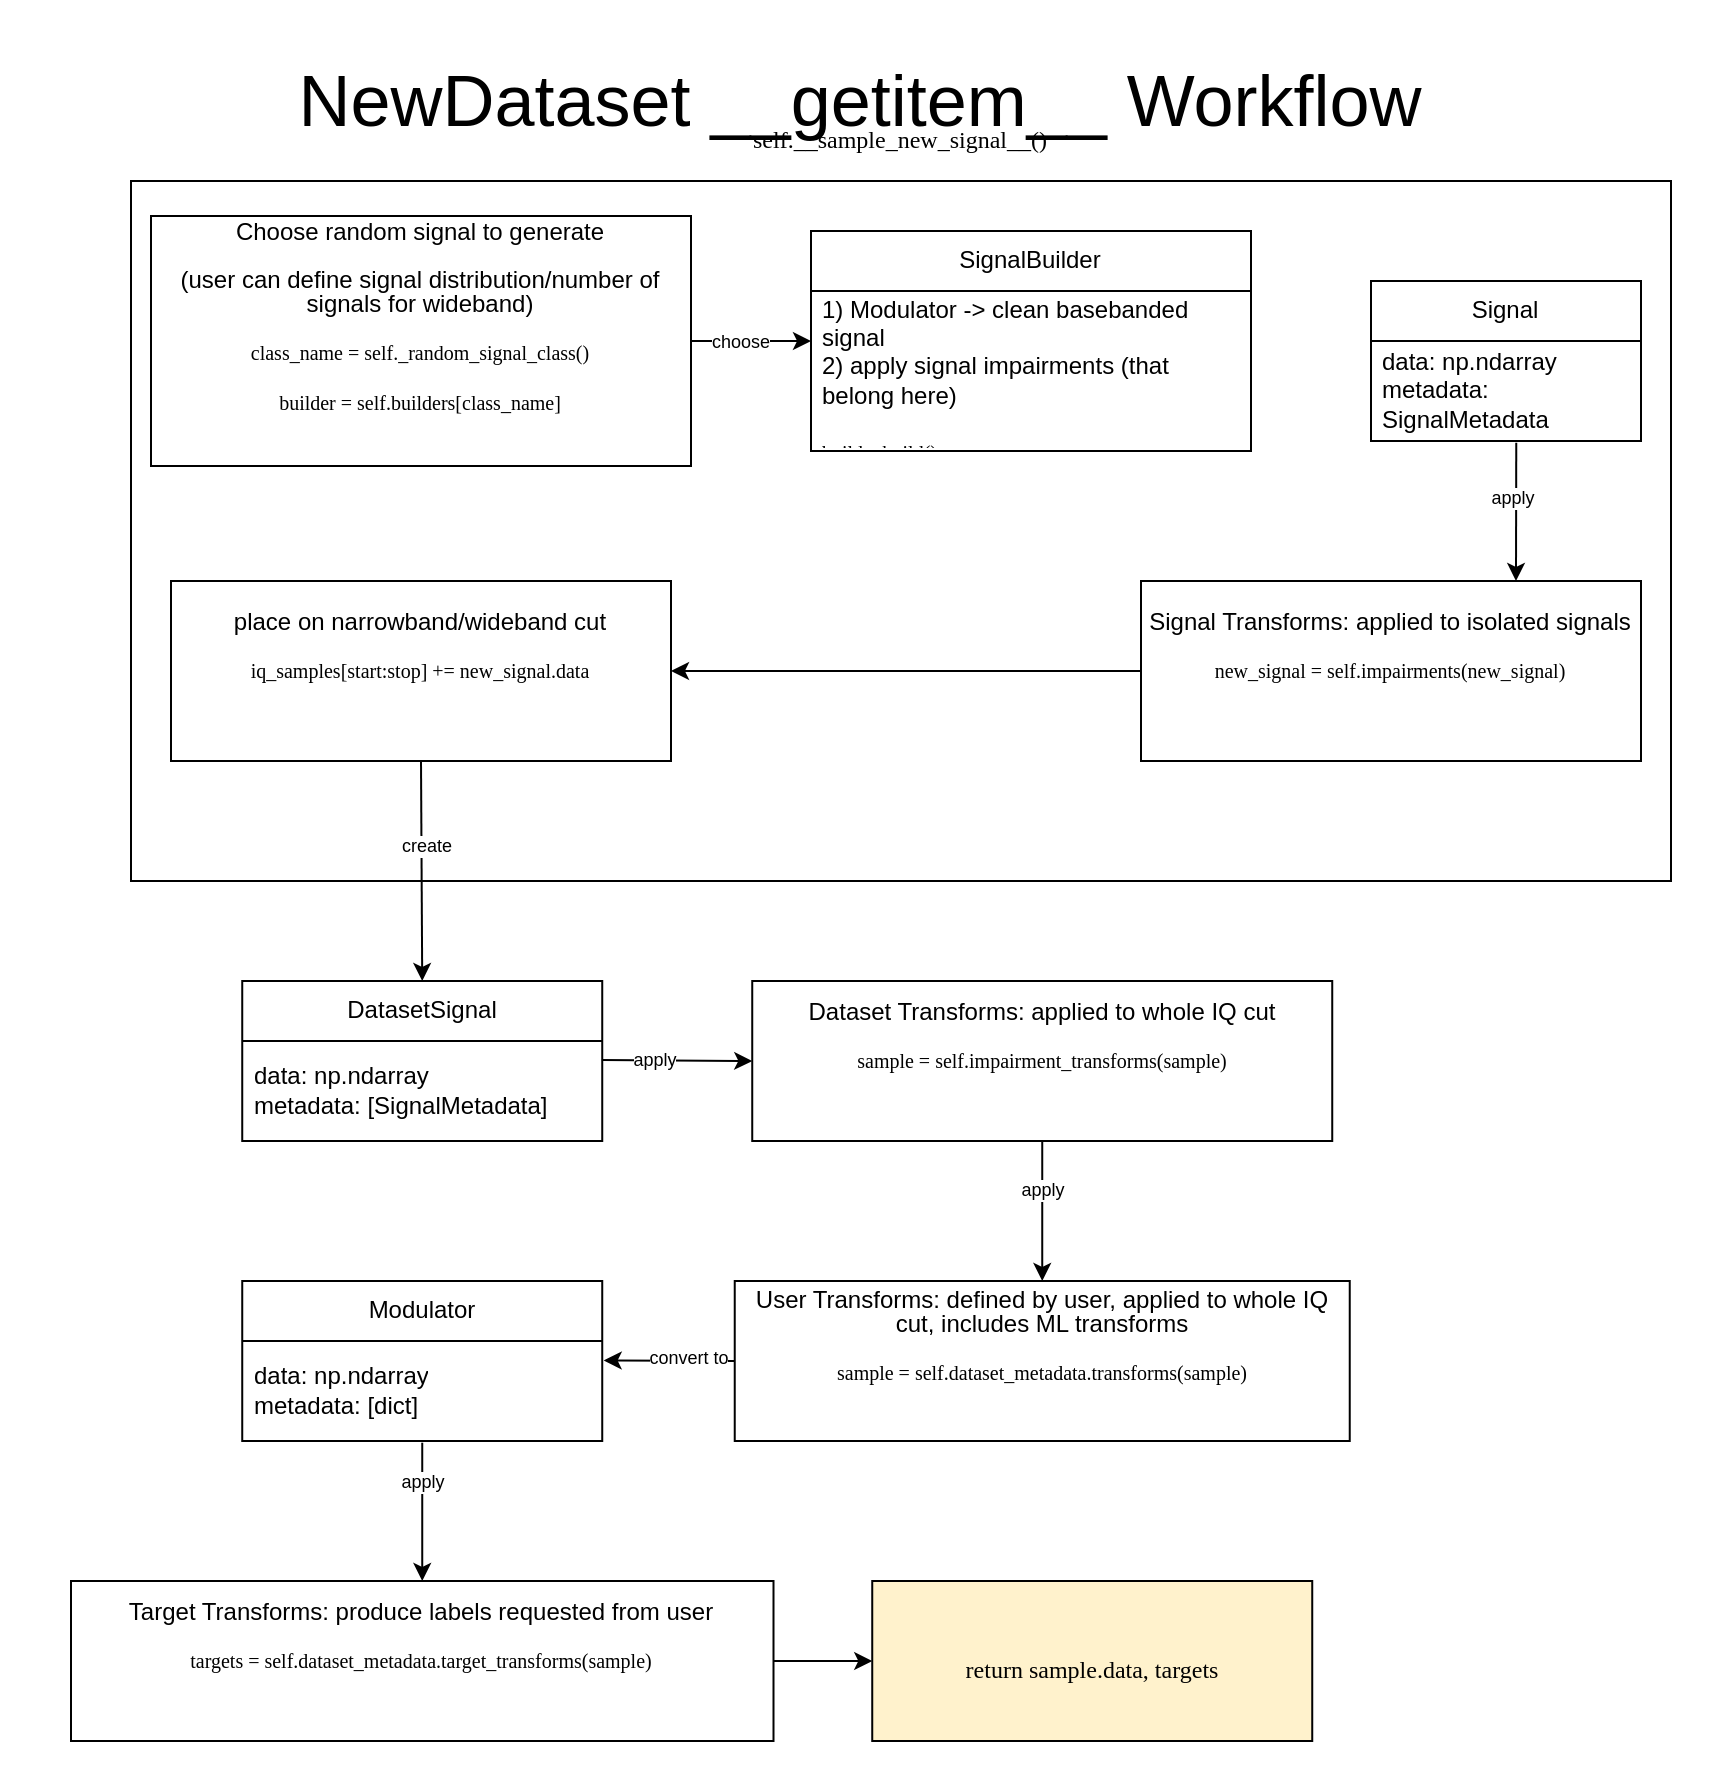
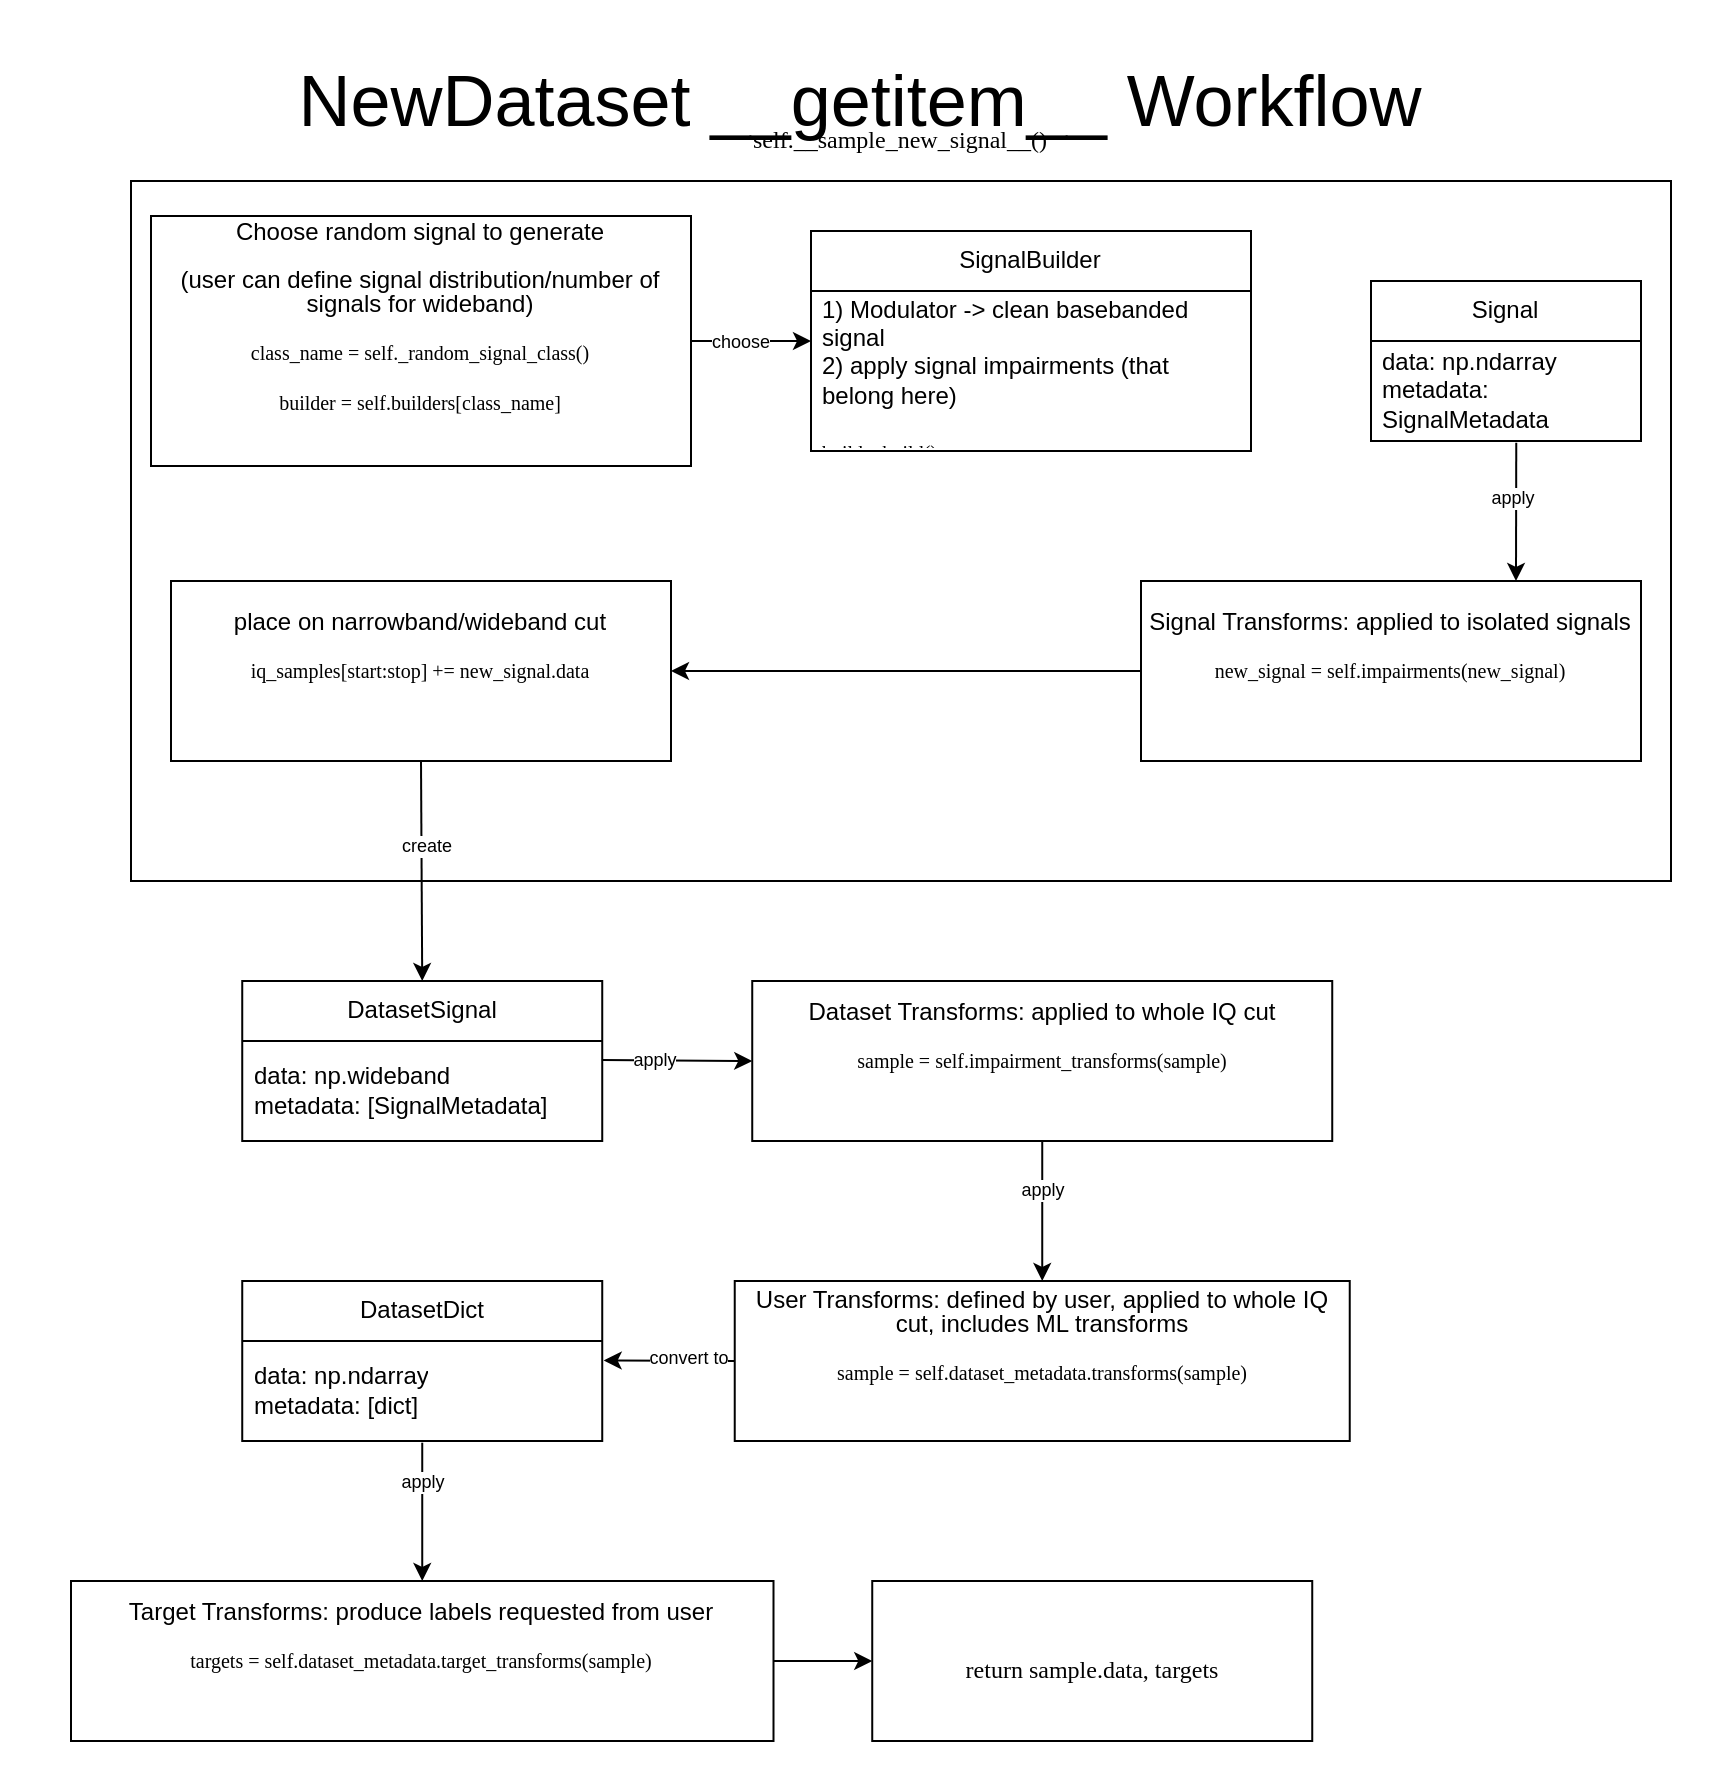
(417, 1091) -> (417, 1091)
(423, 1311) -> (423, 1311)
(1092, 1661) -> (1092, 1661)
